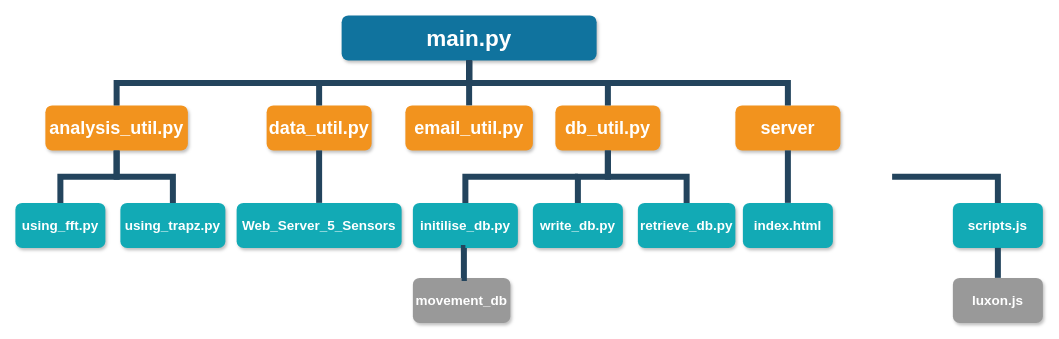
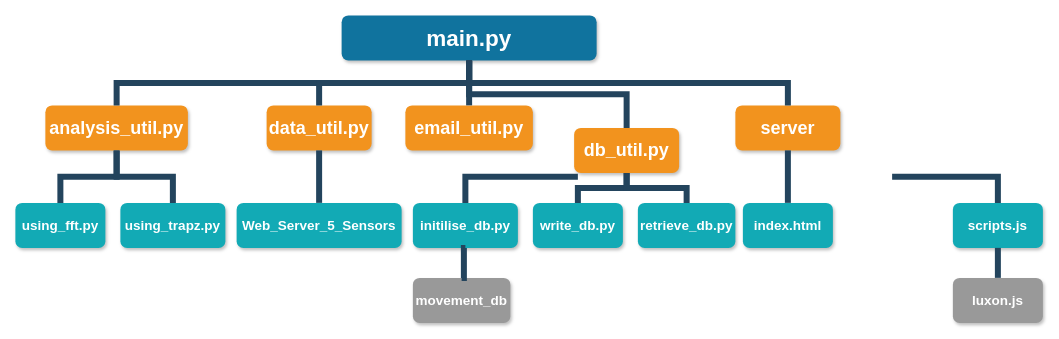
(608, 128) -> (627, 150)
